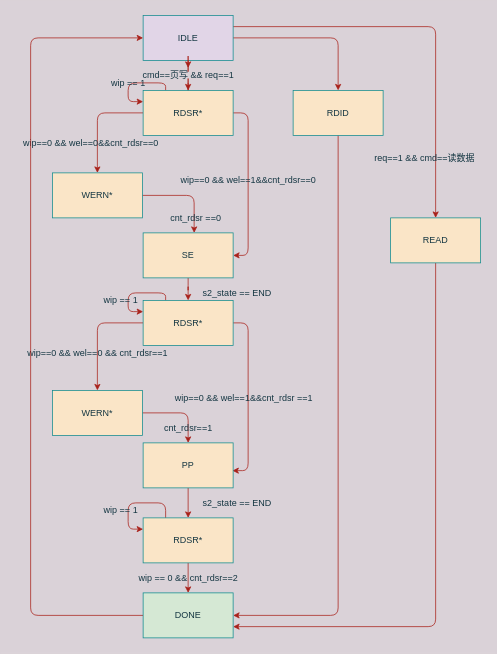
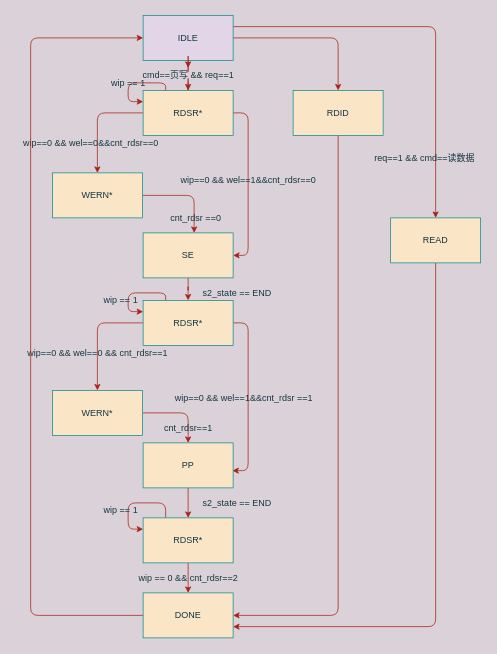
(188, 615) -> (188, 615)
